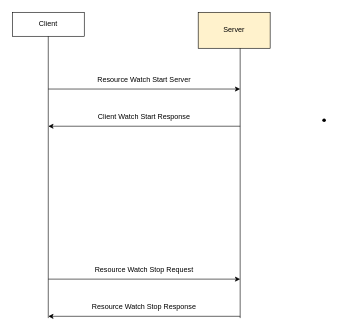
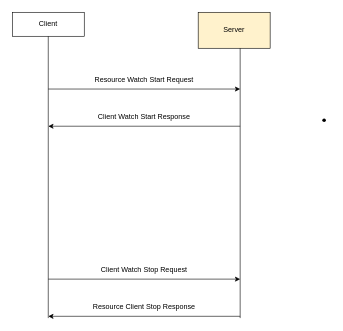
(144, 80) -> (144, 80)
(144, 270) -> (144, 270)
(144, 307) -> (144, 307)
